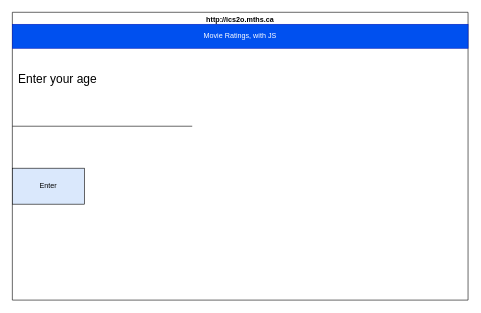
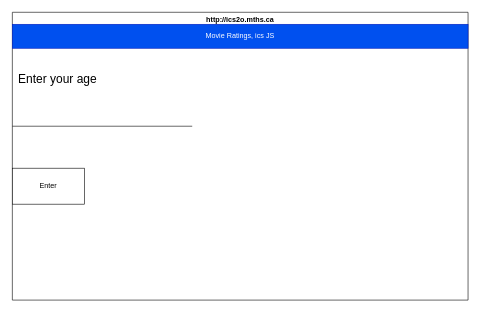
(240, 36) -> (240, 36)
(48, 186) -> (48, 186)
